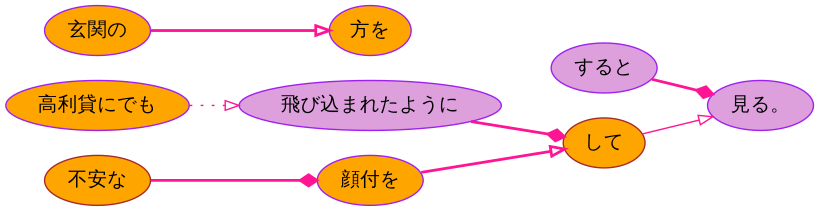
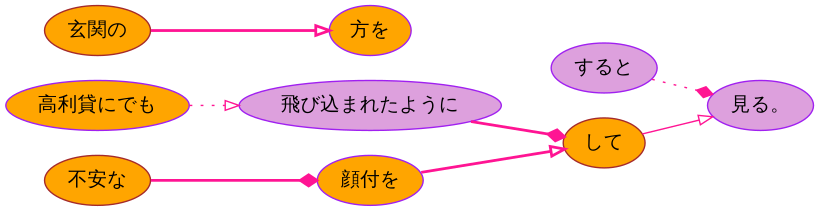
(98, 31) -> (98, 31)
(674, 85) -> (674, 85)
